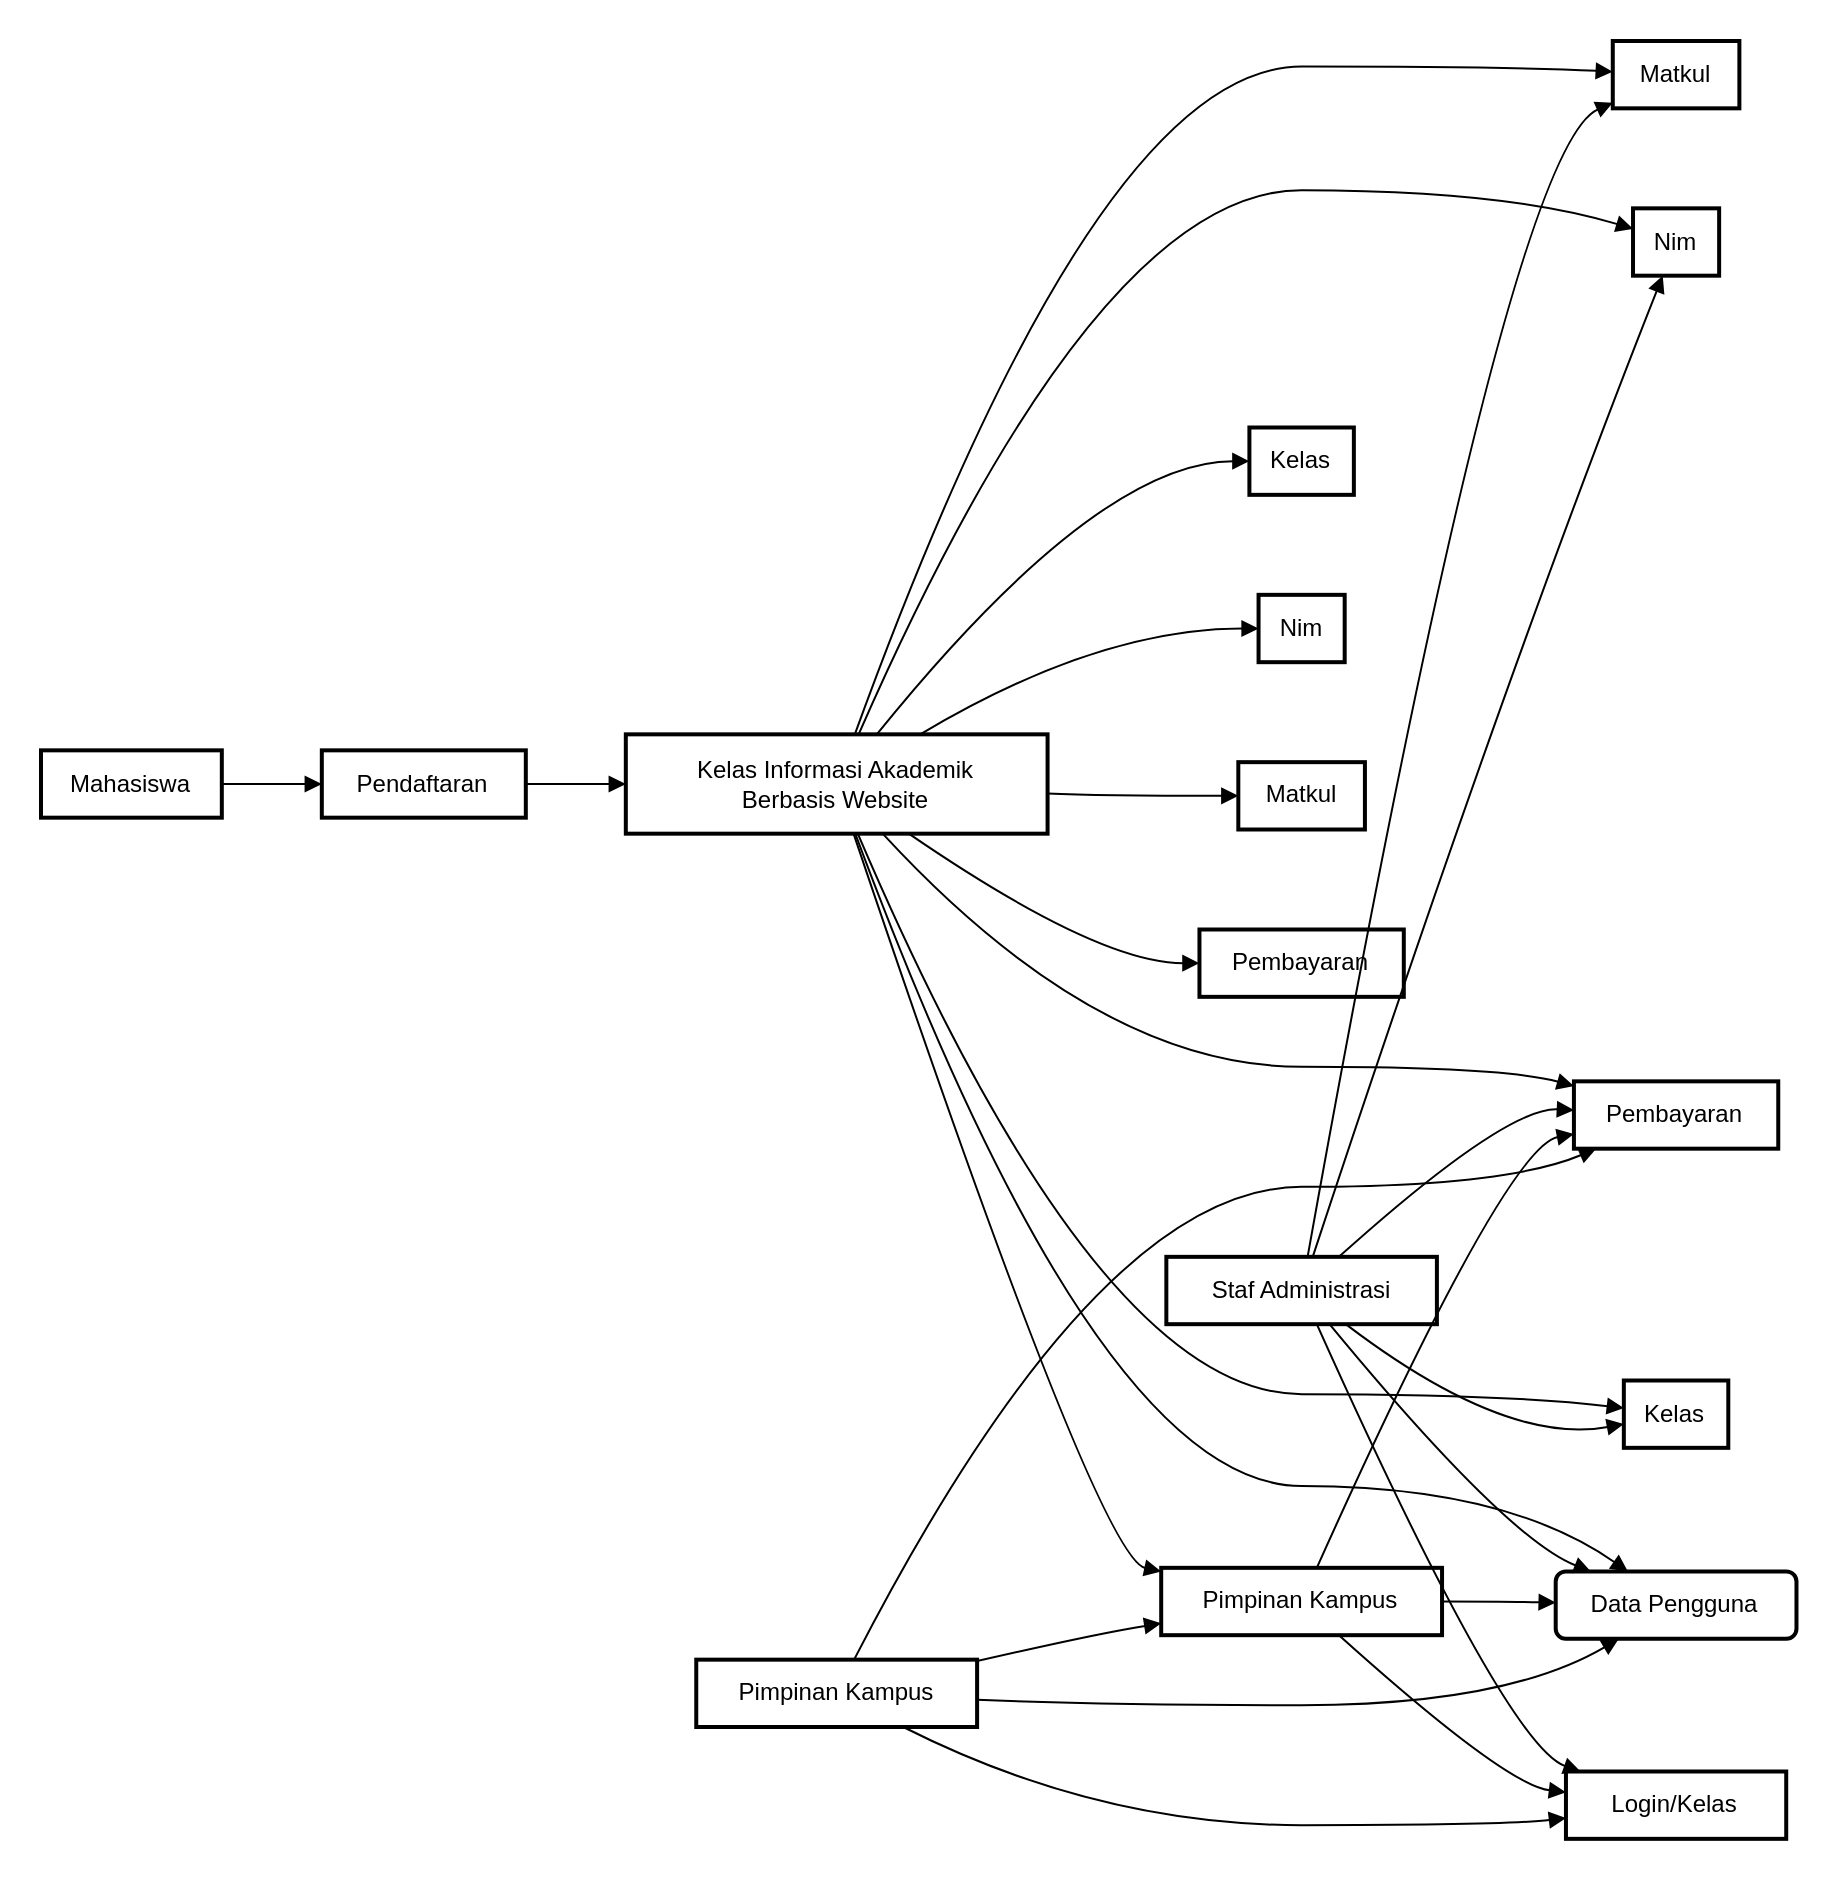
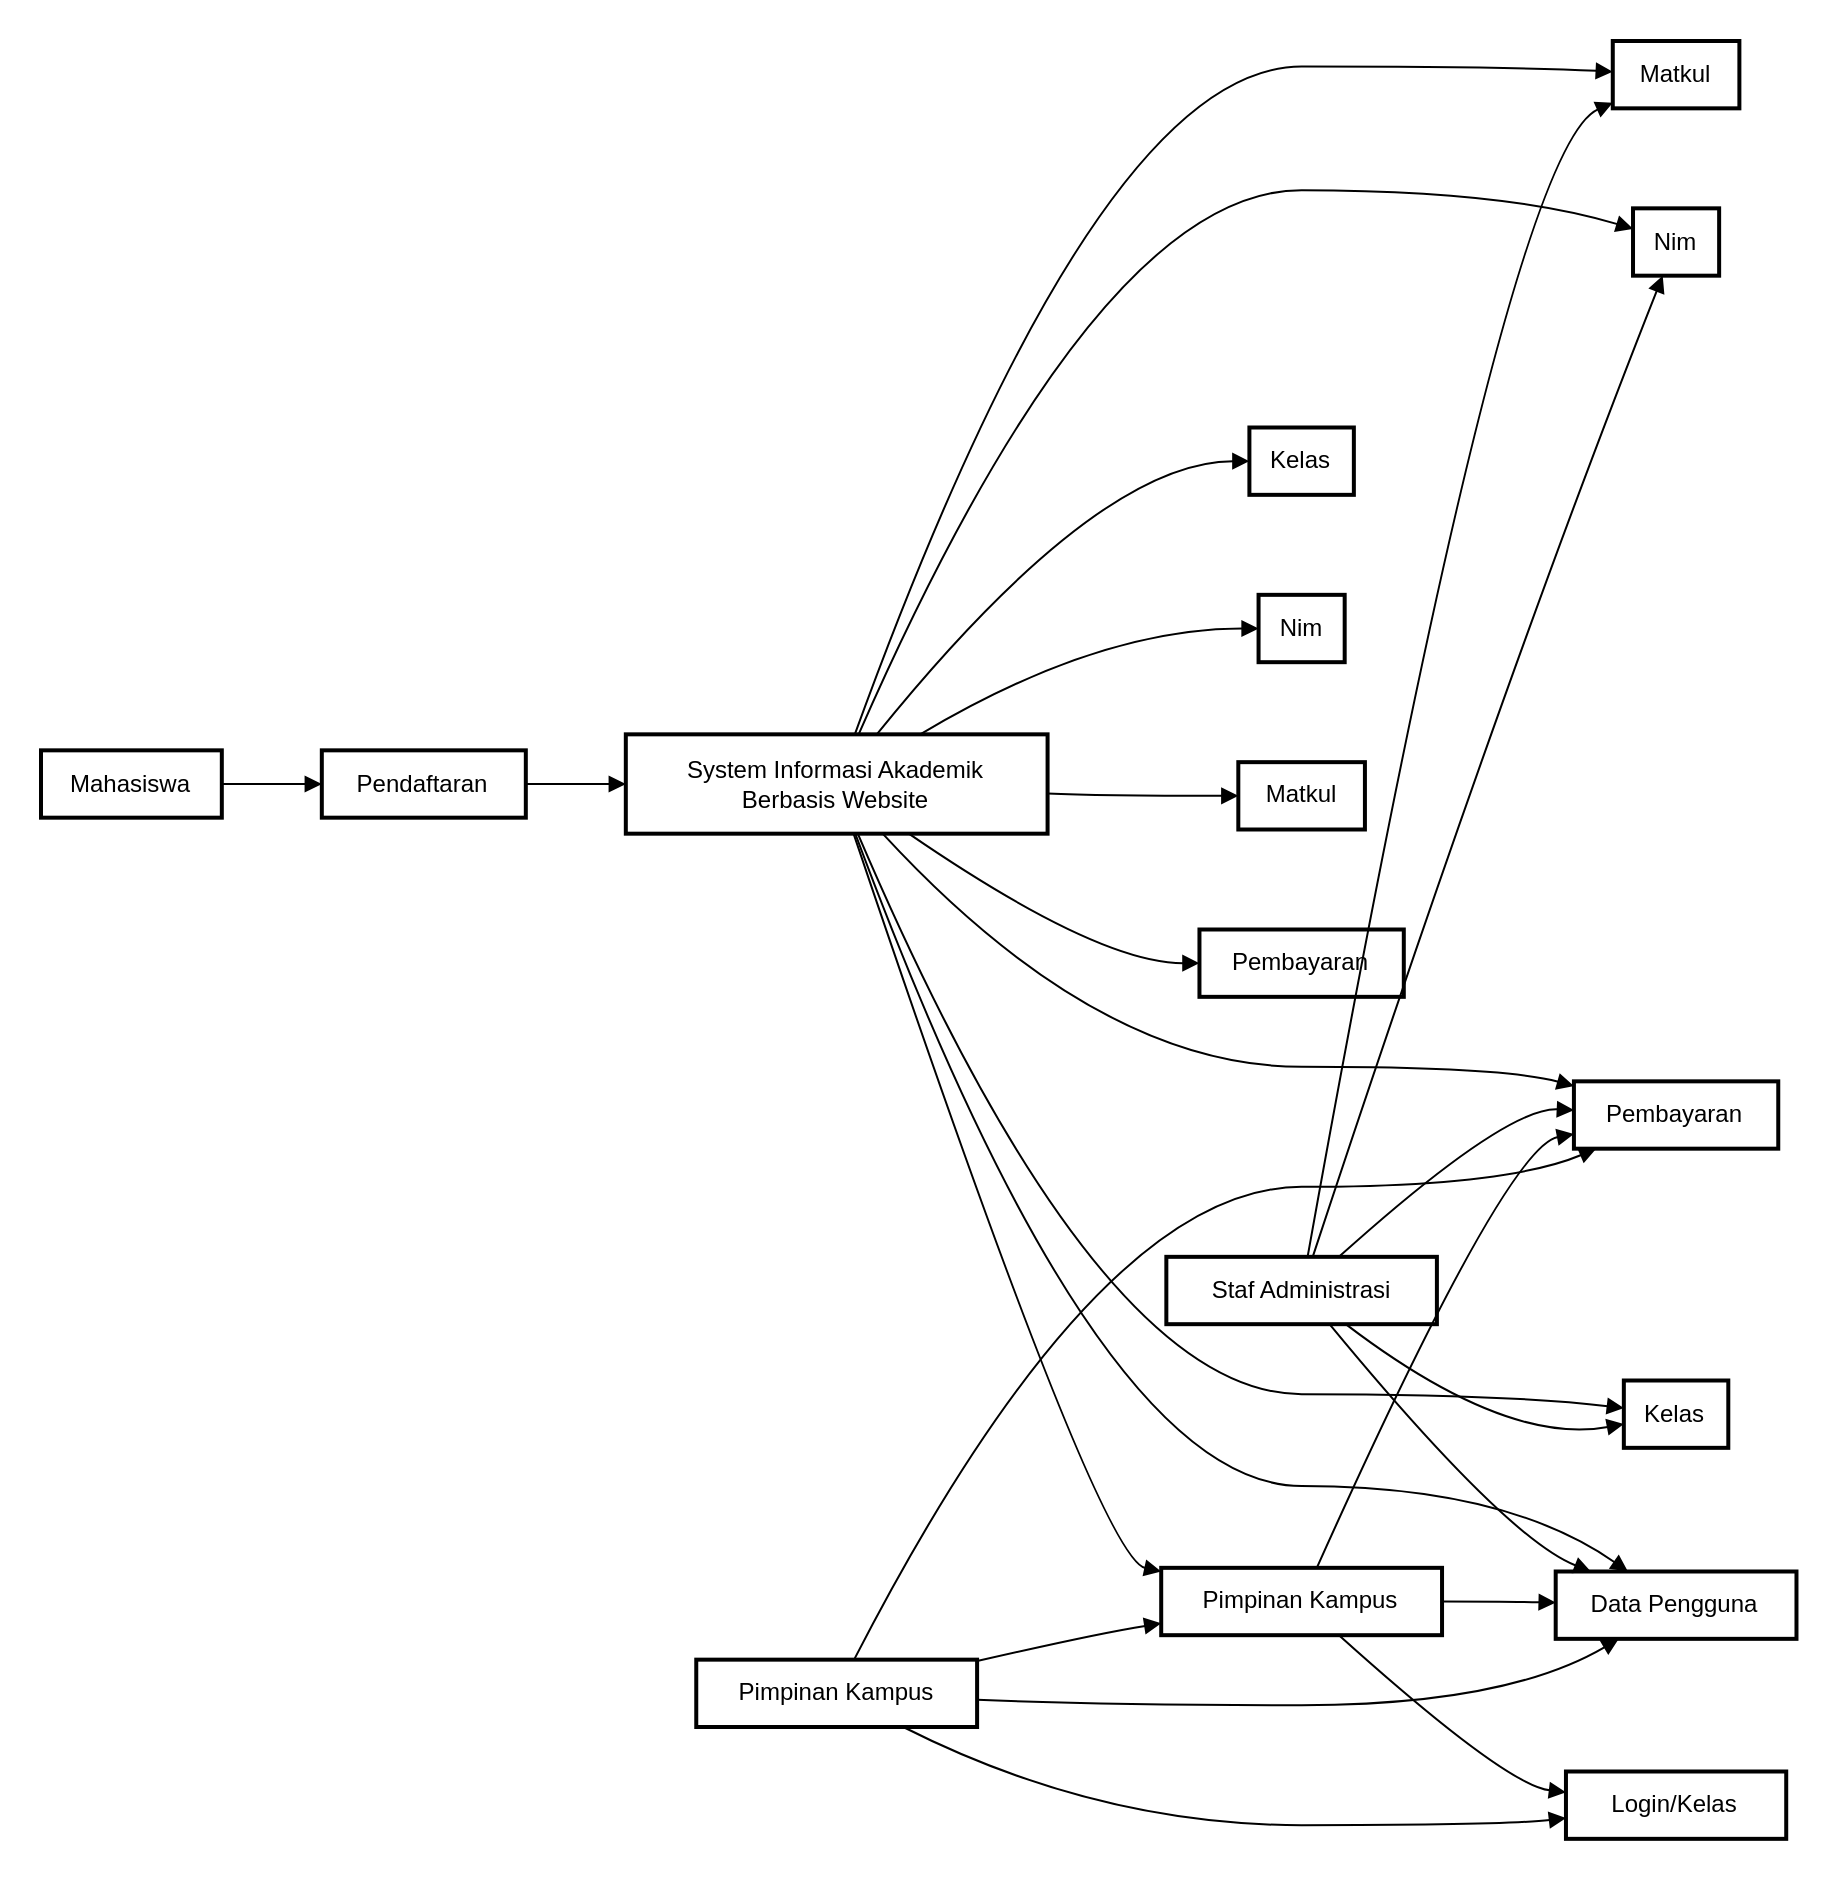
(836, 785) -> (836, 785)
(1676, 1605) -> (1676, 1605)
(1501, 1691) -> none
